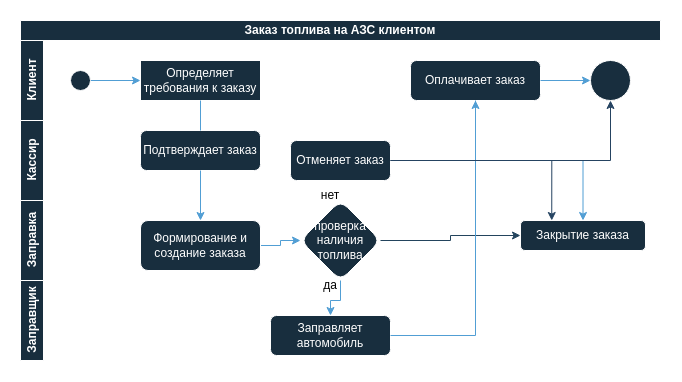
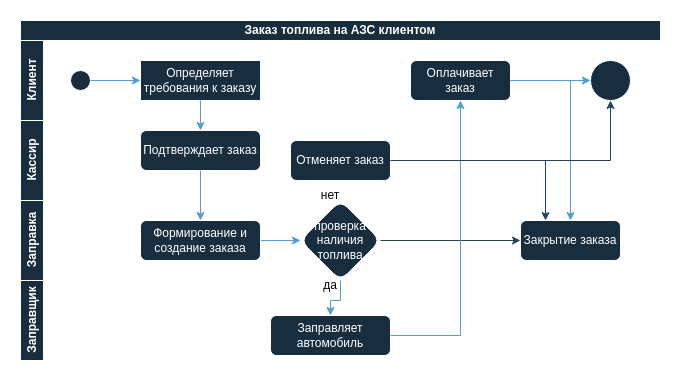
(476, 81) -> (461, 81)
(201, 125) -> (201, 123)
(583, 236) -> (571, 241)
(201, 246) -> (201, 241)
